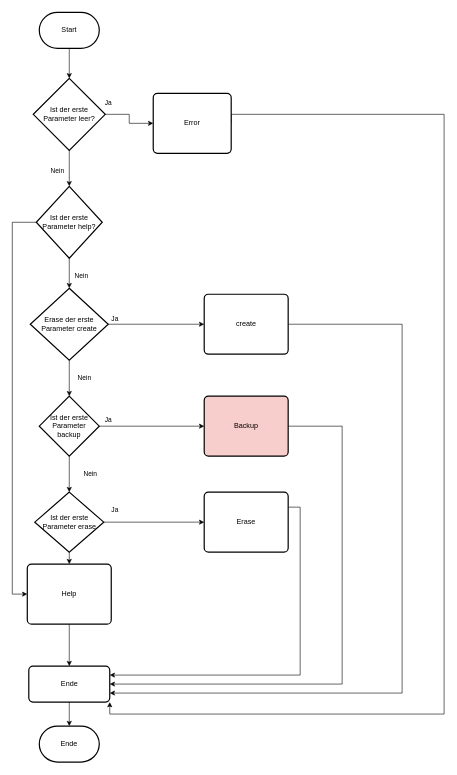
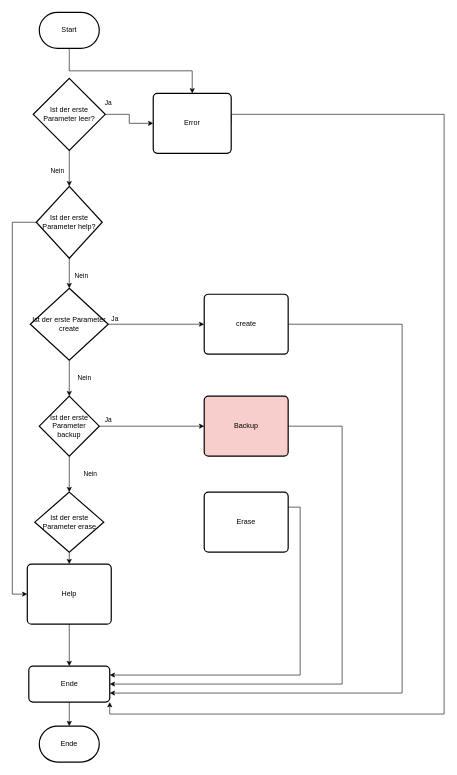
(69, 72) -> (192, 87)
(69, 324) -> (69, 324)
(198, 522) -> none
